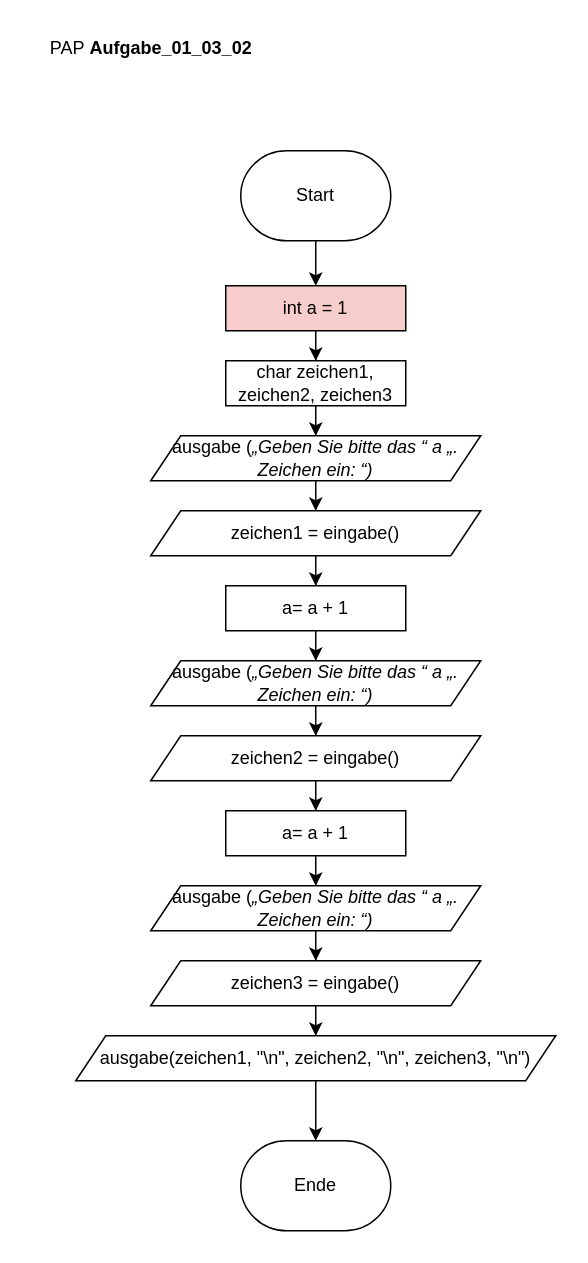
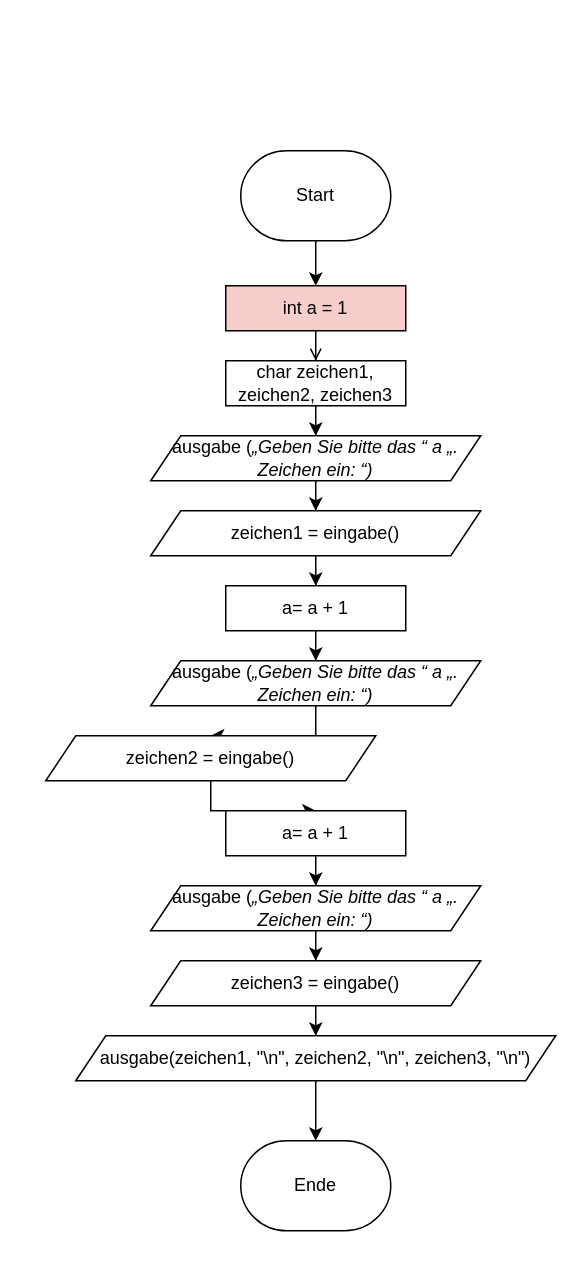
(151, 61) -> none
(316, 349) -> (316, 351)
(316, 758) -> (211, 758)
